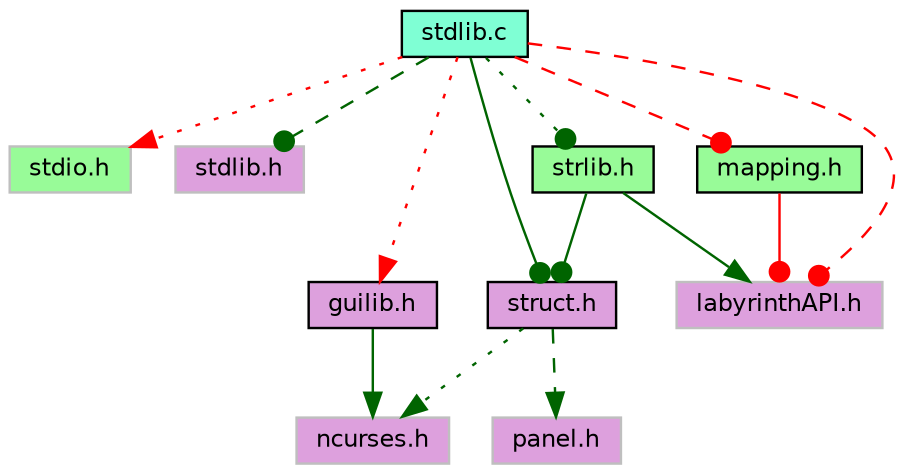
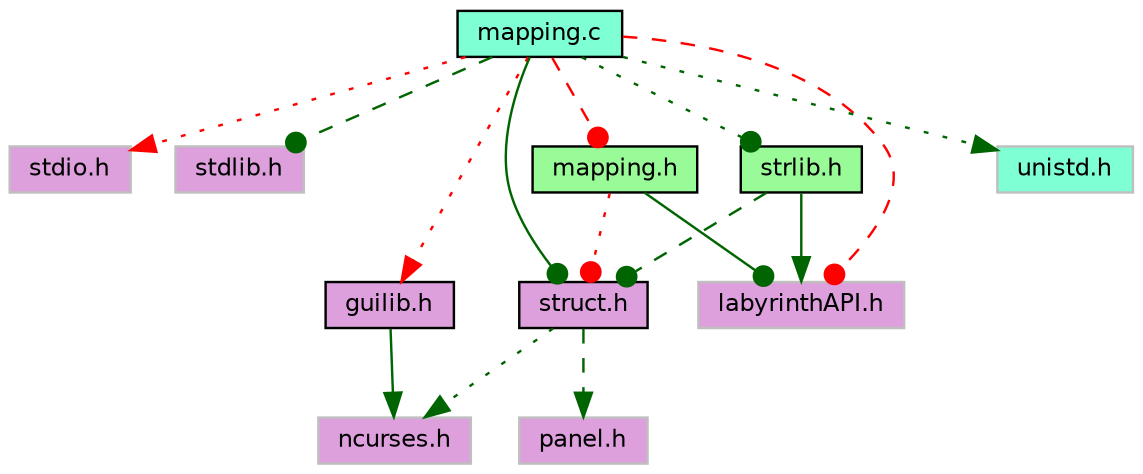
(465, 34) -> (540, 34)
(70, 169) -> (70, 169)
none -> (1065, 169)
(575, 228) -> (717, 222)
none -> (601, 228)
(780, 228) -> (686, 222)
